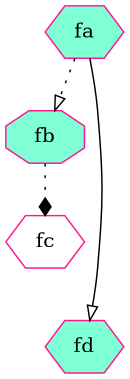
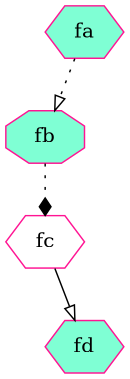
(102, 182) -> (62, 288)
